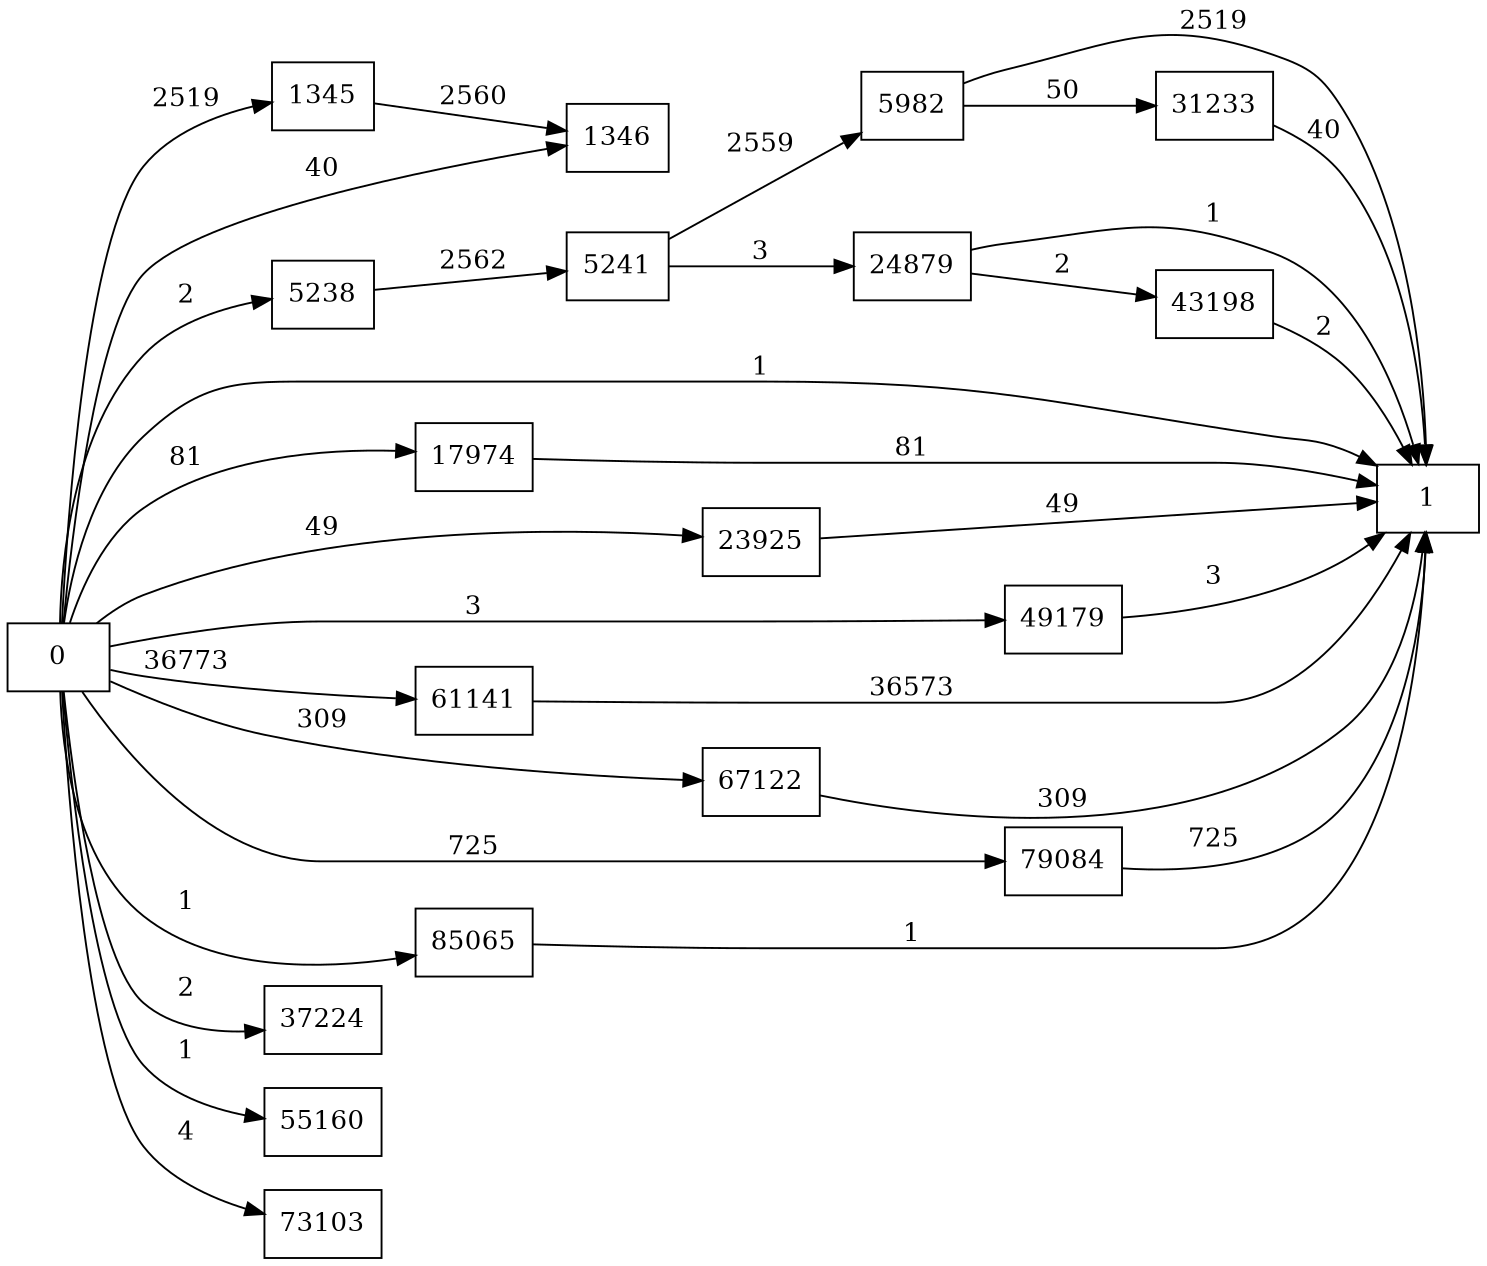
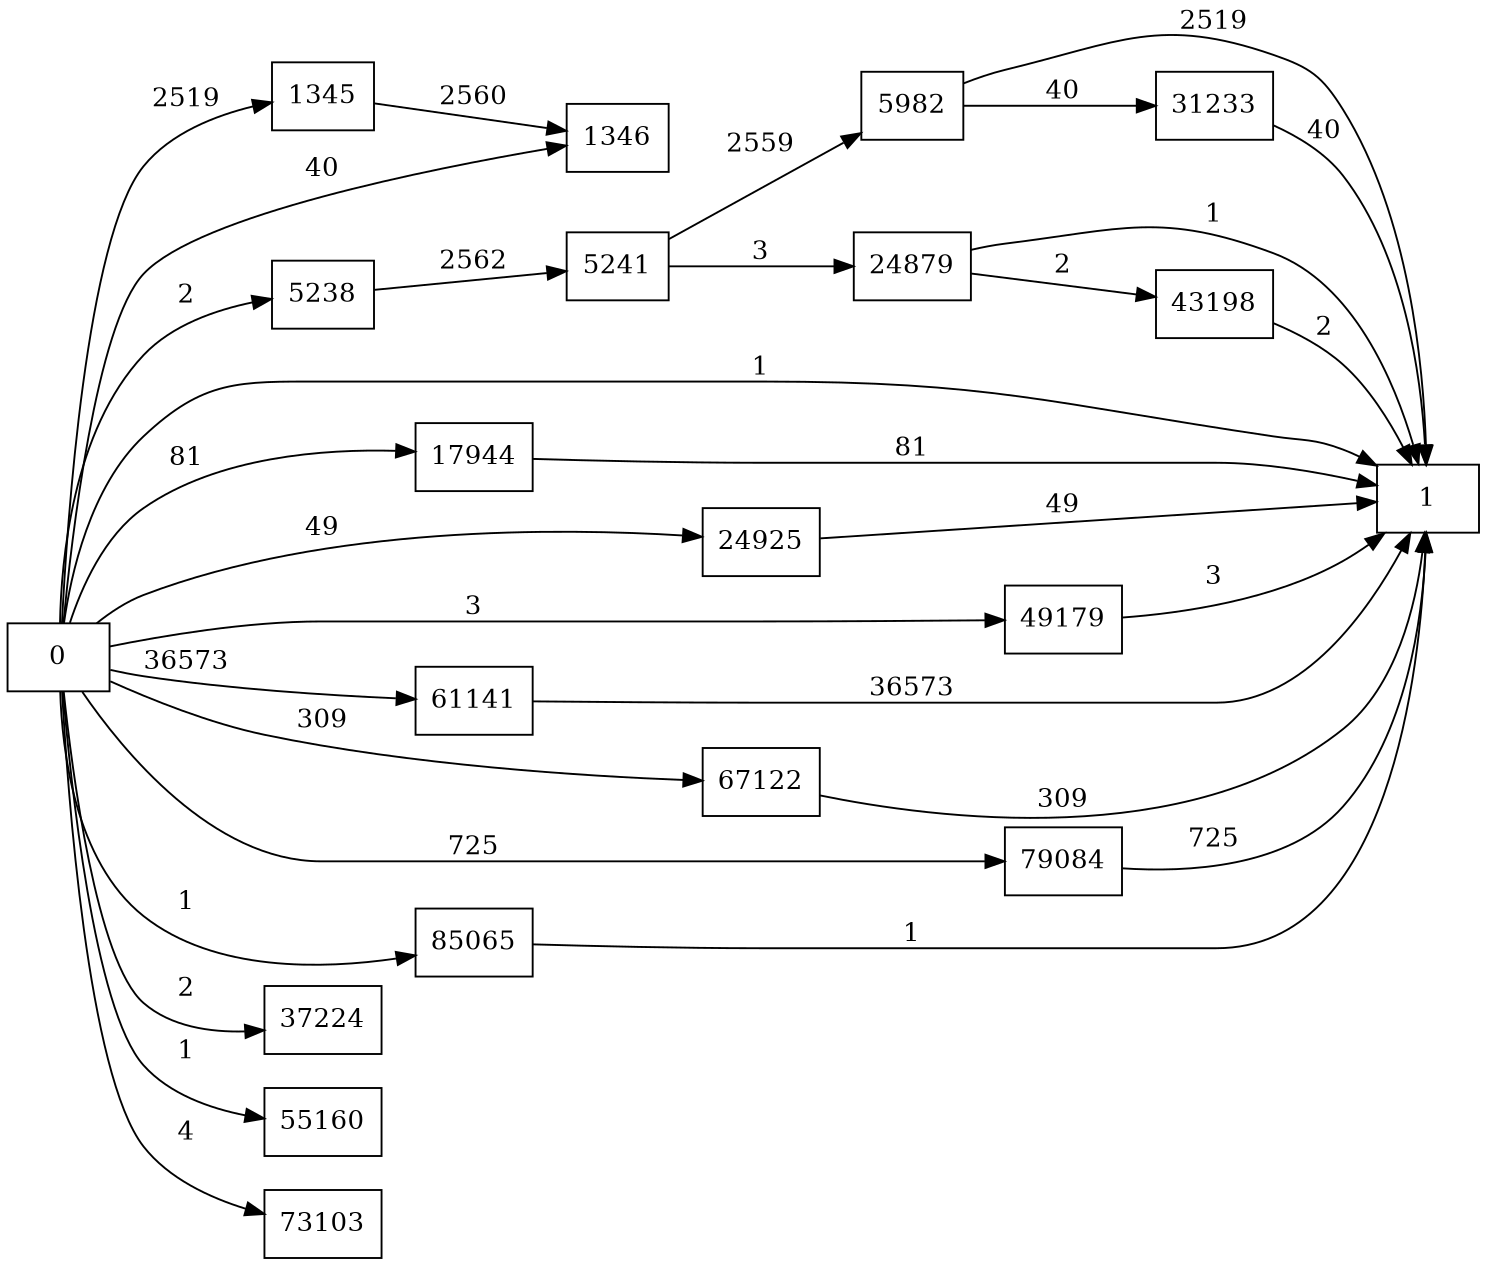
(1063, 92) -> (1063, 92)
(474, 457) -> (474, 457)
(761, 542) -> (761, 542)
(187, 662) -> (187, 662)
